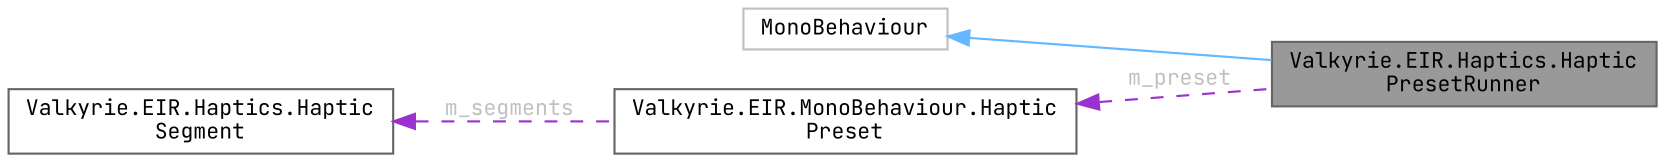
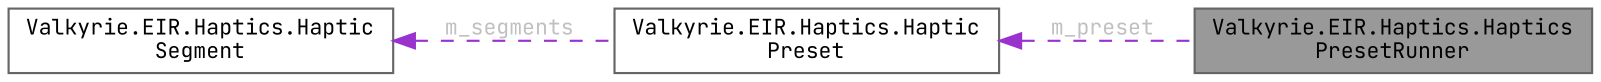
(845, 29) -> none
(1464, 74) -> (1393, 41)
(845, 121) -> (807, 41)
